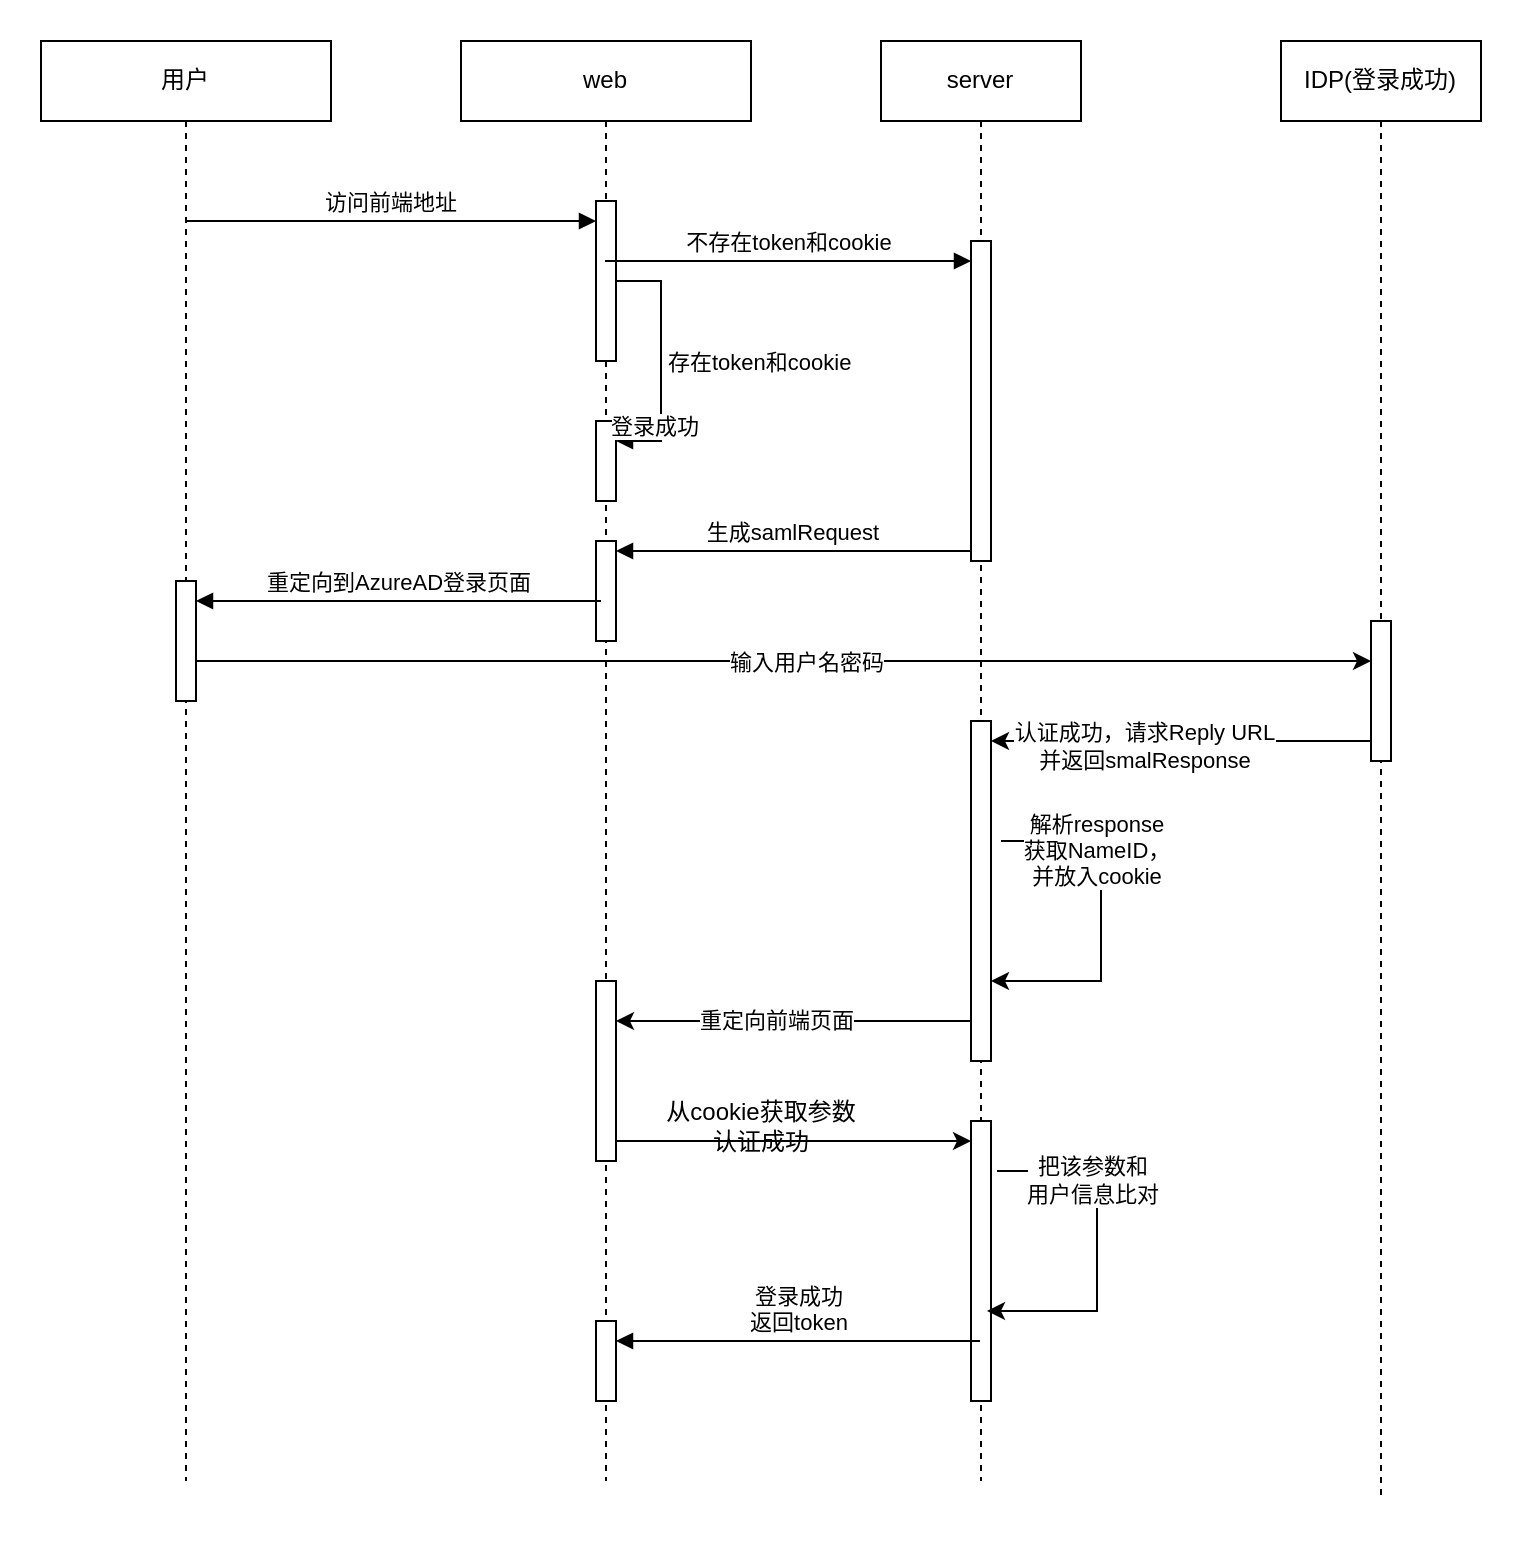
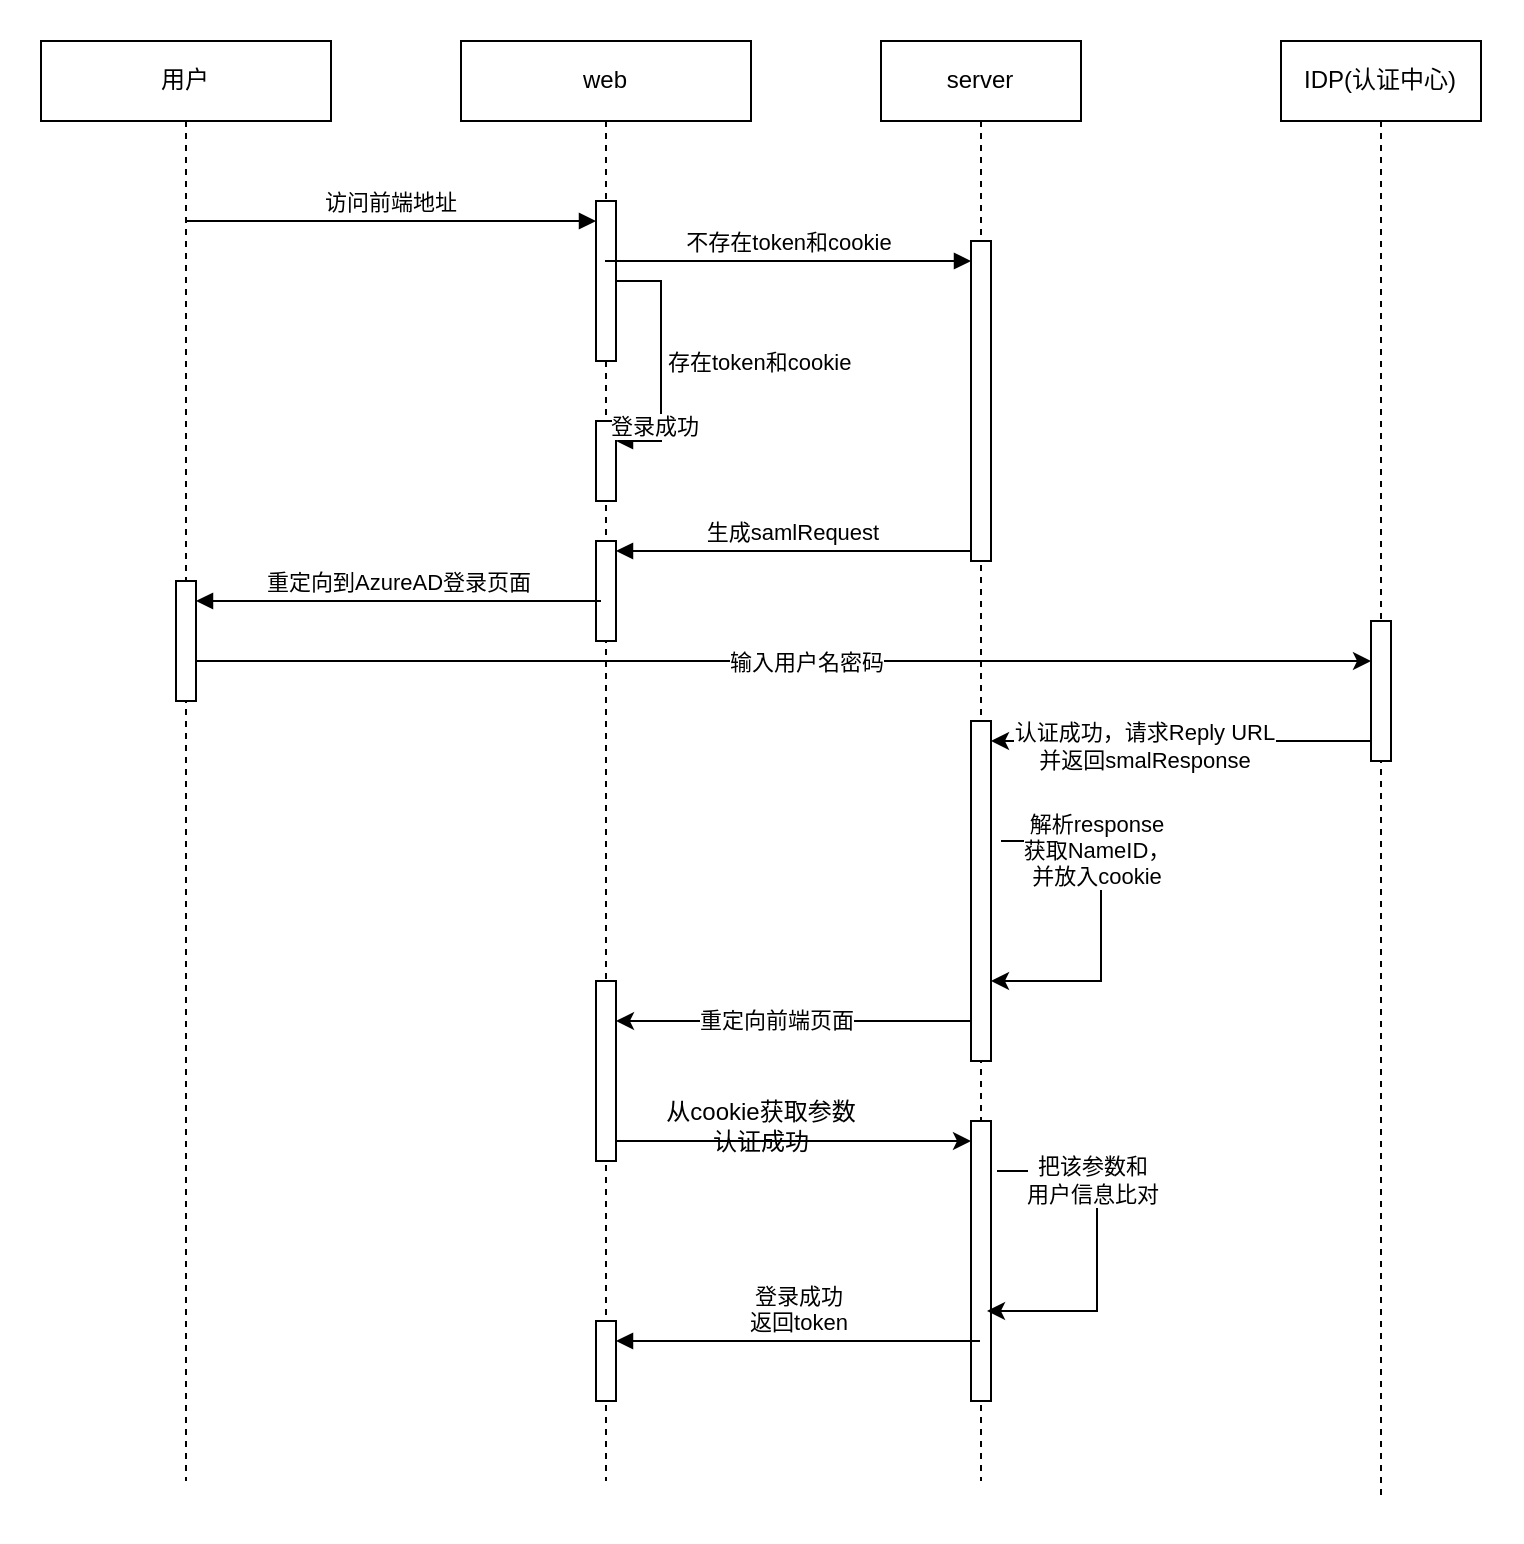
(1381, 81) -> (1381, 81)
